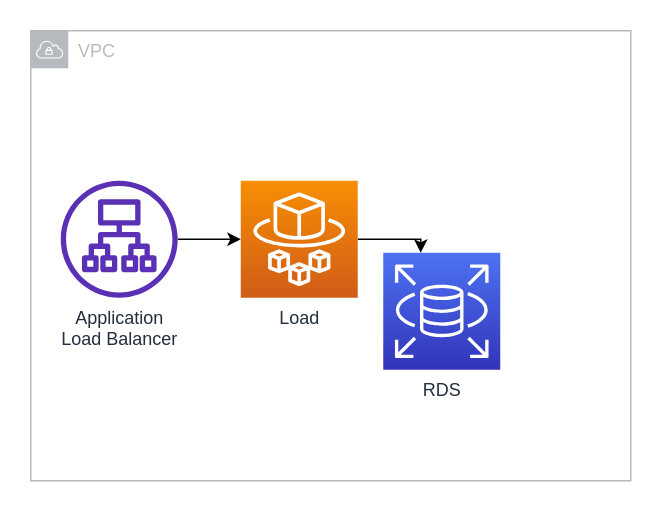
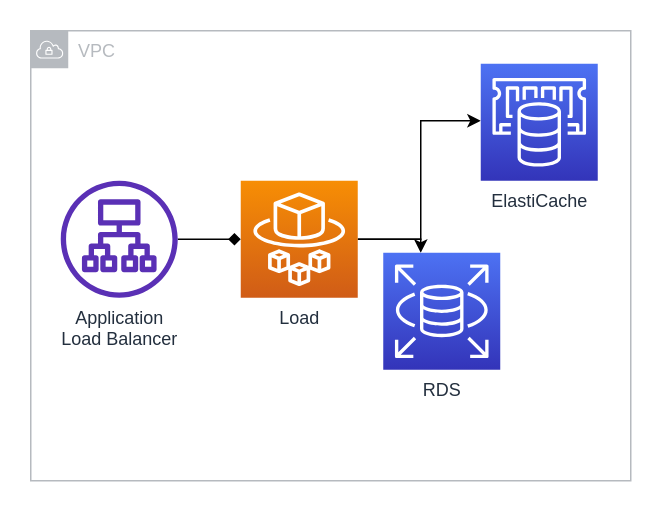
none -> (539, 122)
none -> (421, 155)
(229, 239) -> (228, 239)
